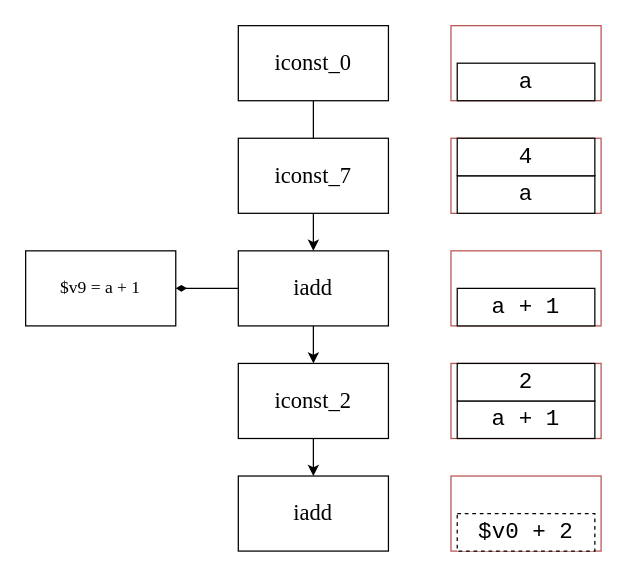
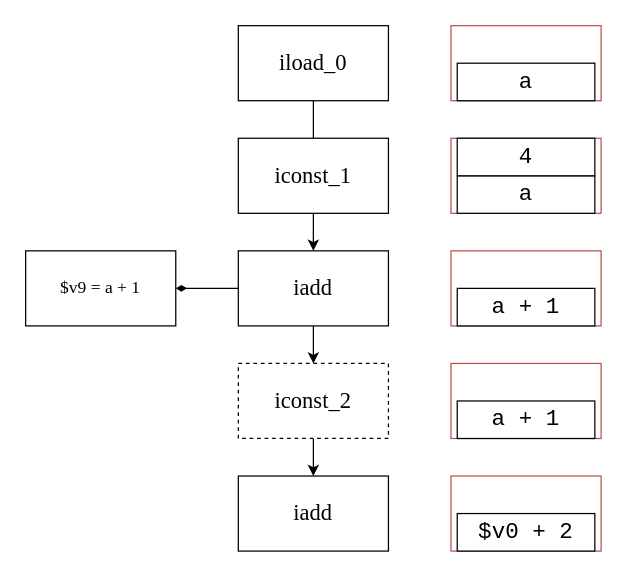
(313, 63) -> (313, 63)
(313, 176) -> (313, 176)
(526, 382) -> none
(313, 401) -> (313, 401)
(526, 532) -> (526, 532)
